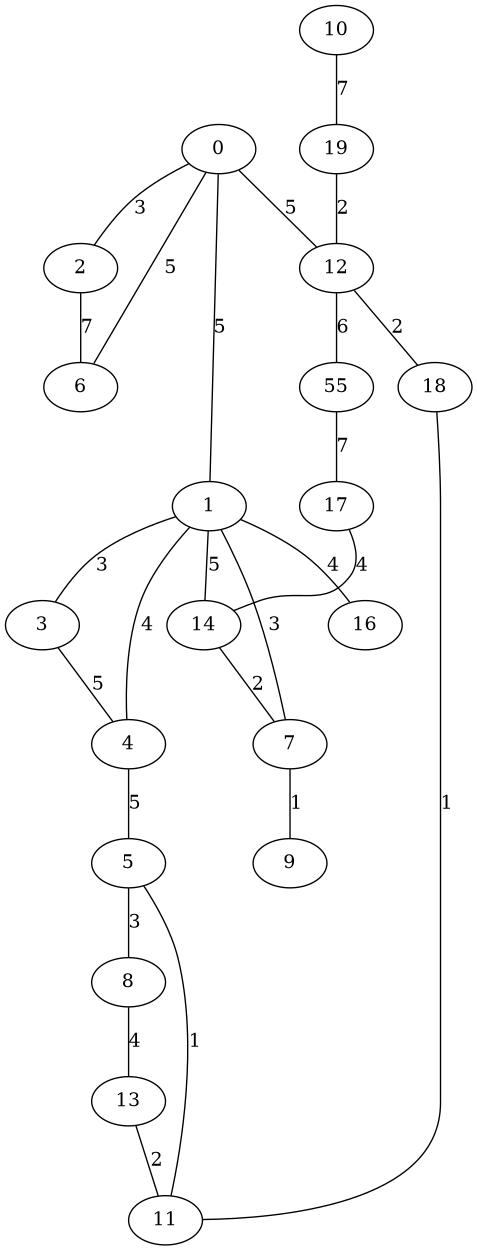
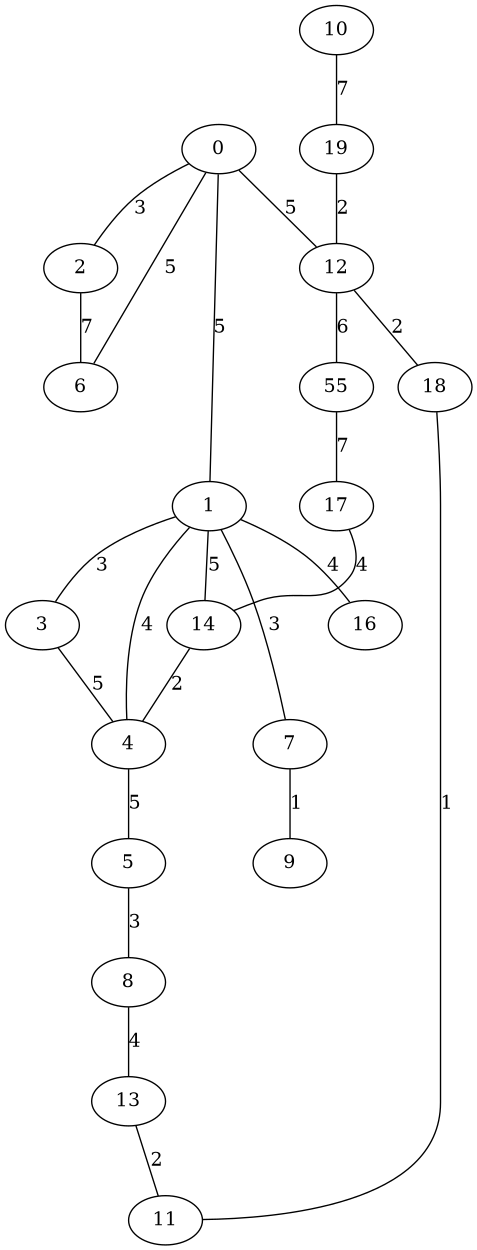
(247, 685) -> (166, 685)
(187, 1037) -> none
